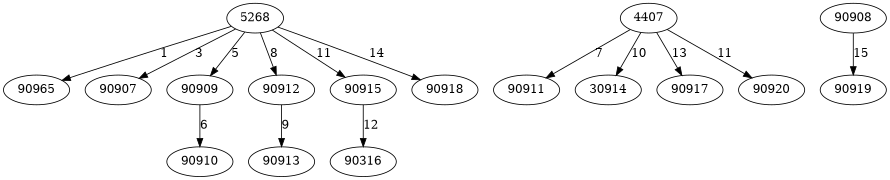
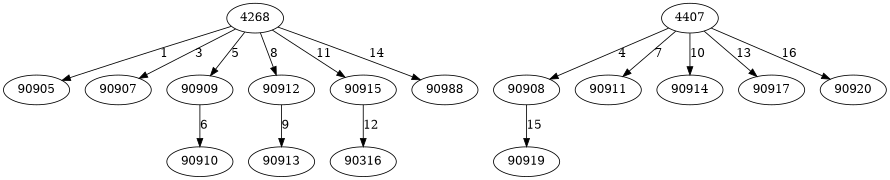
(255, 18) -> (255, 18)
none -> (613, 52)
(725, 54) -> (789, 54)
(37, 90) -> (37, 90)
(445, 90) -> (445, 90)
(608, 90) -> (690, 90)
